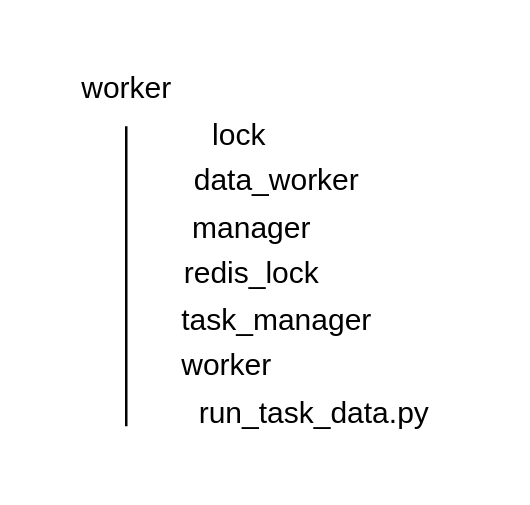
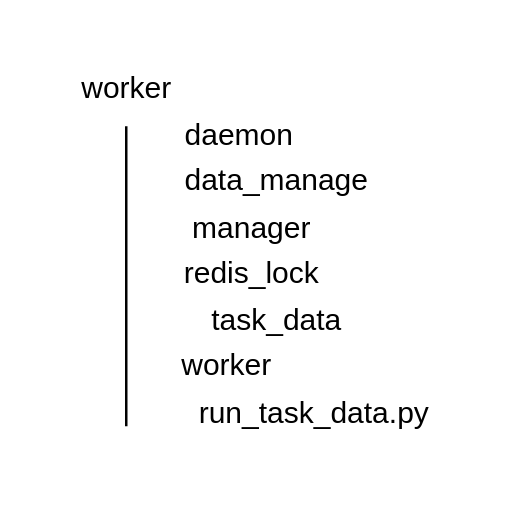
(240, 136) -> (240, 136)
(278, 181) -> (278, 181)
(278, 321) -> (278, 321)
